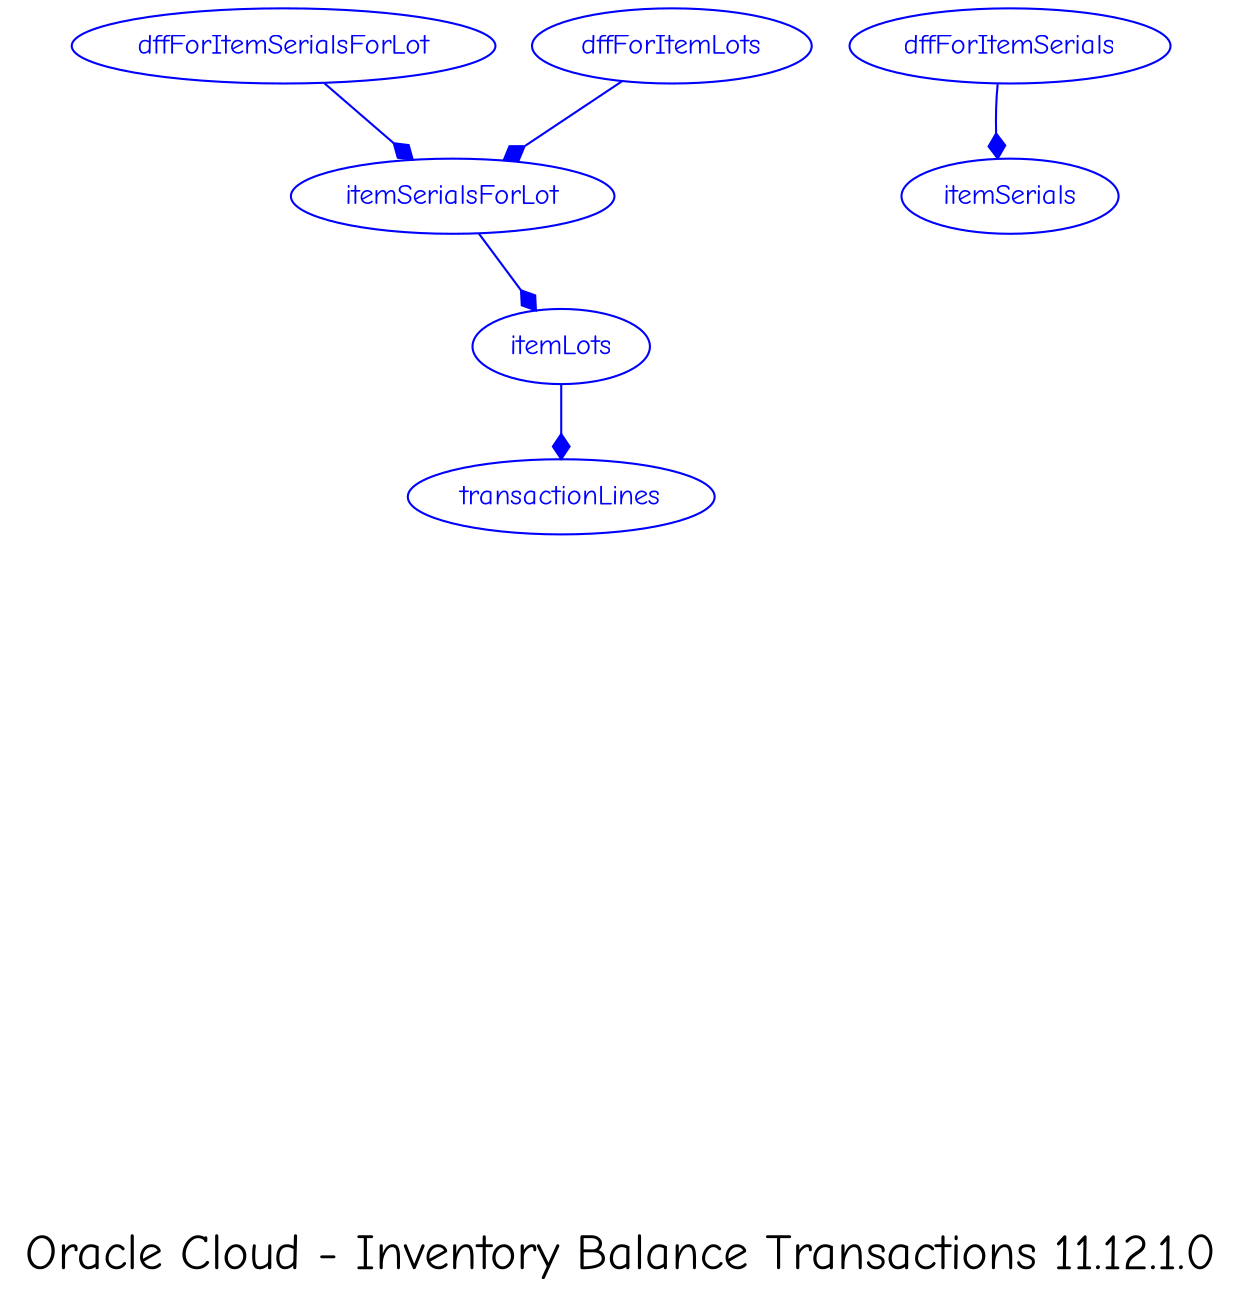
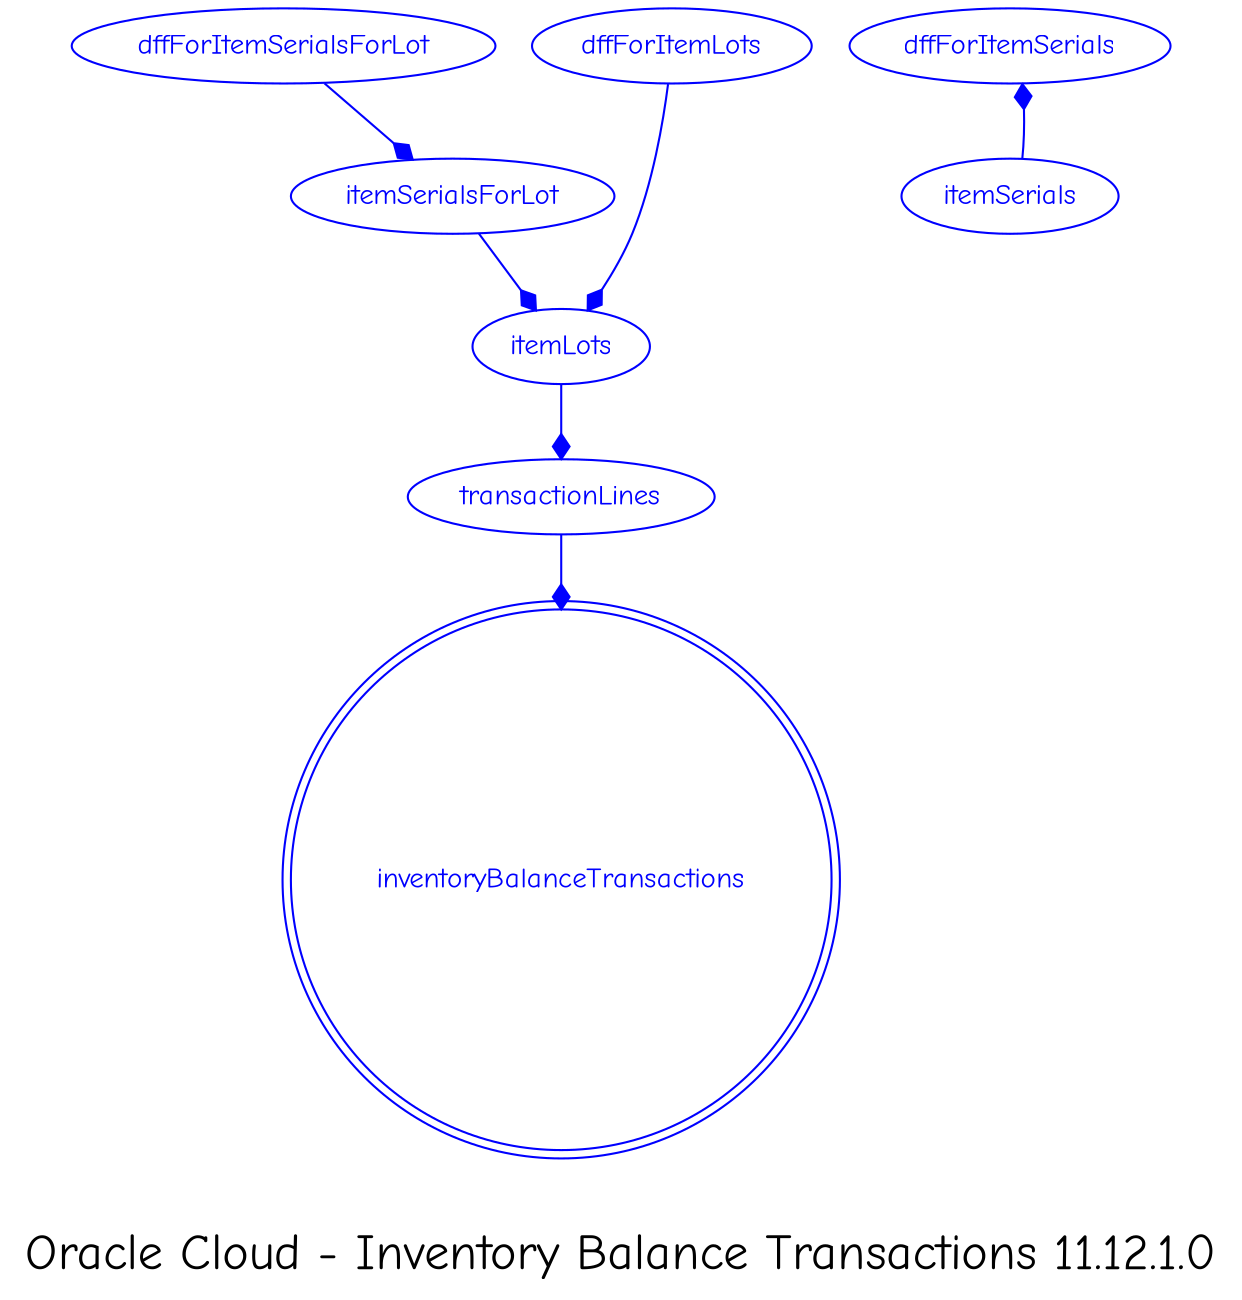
(996, 109) -> (1024, 134)
(573, 114) -> (647, 191)
none -> (561, 880)
